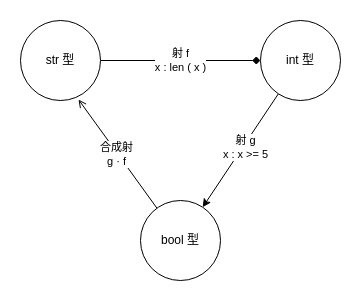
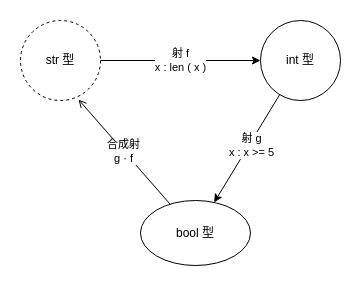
(61, 61) -> (61, 61)
(252, 61) -> (252, 61)
(181, 241) -> (196, 233)
